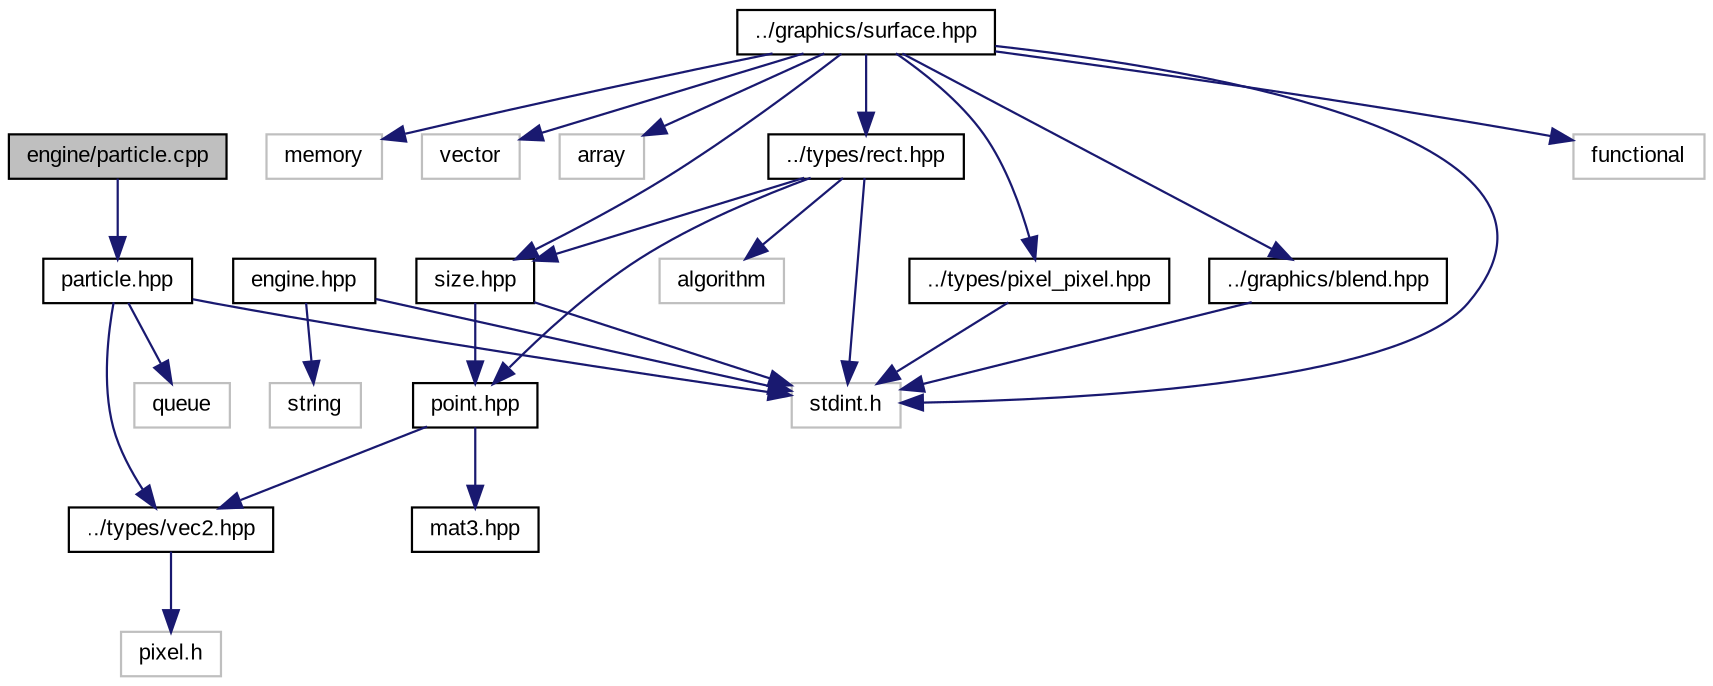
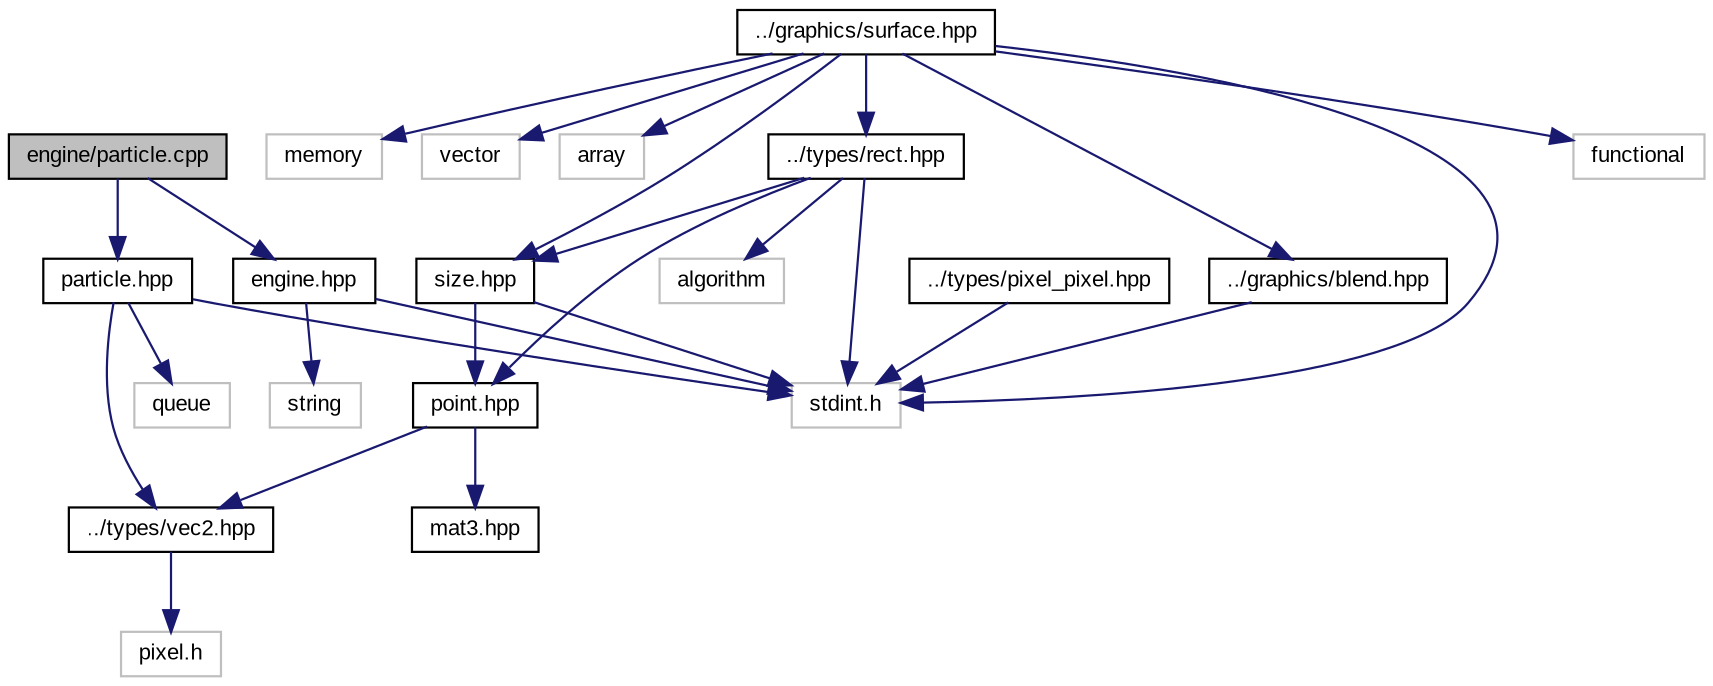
(982, 132) -> none
none -> (202, 213)
